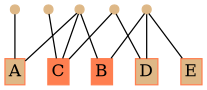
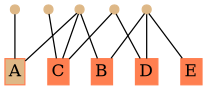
(147, 72) -> (147, 72)
(191, 72) -> (191, 72)
